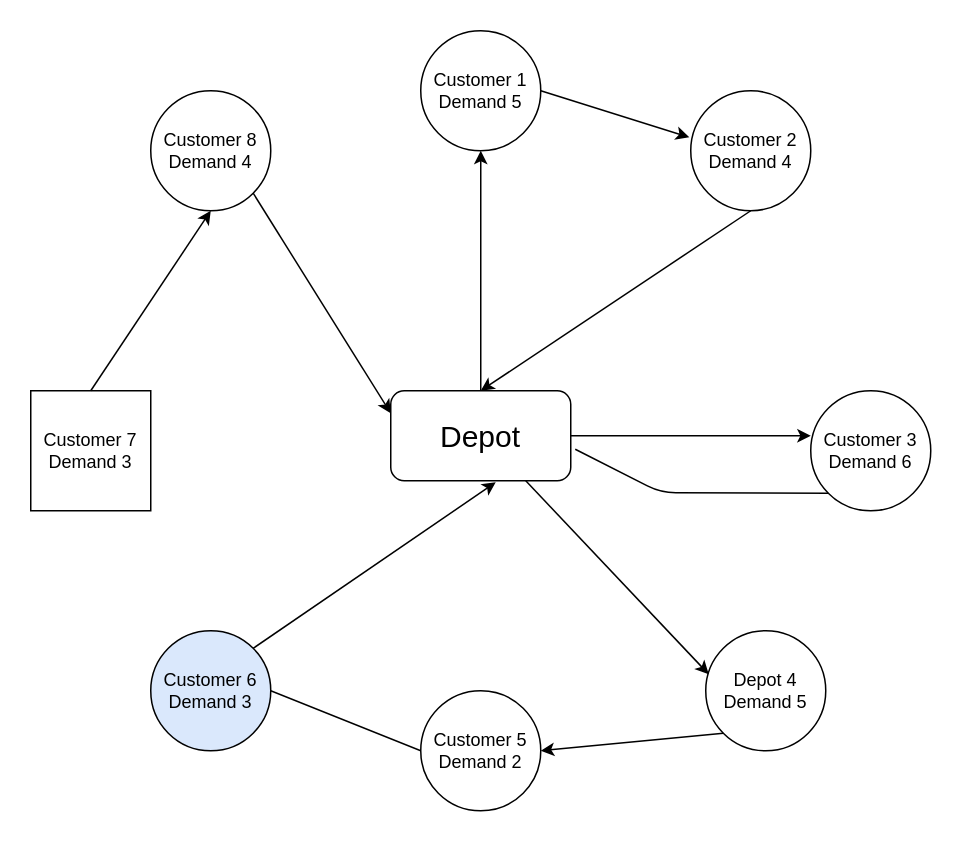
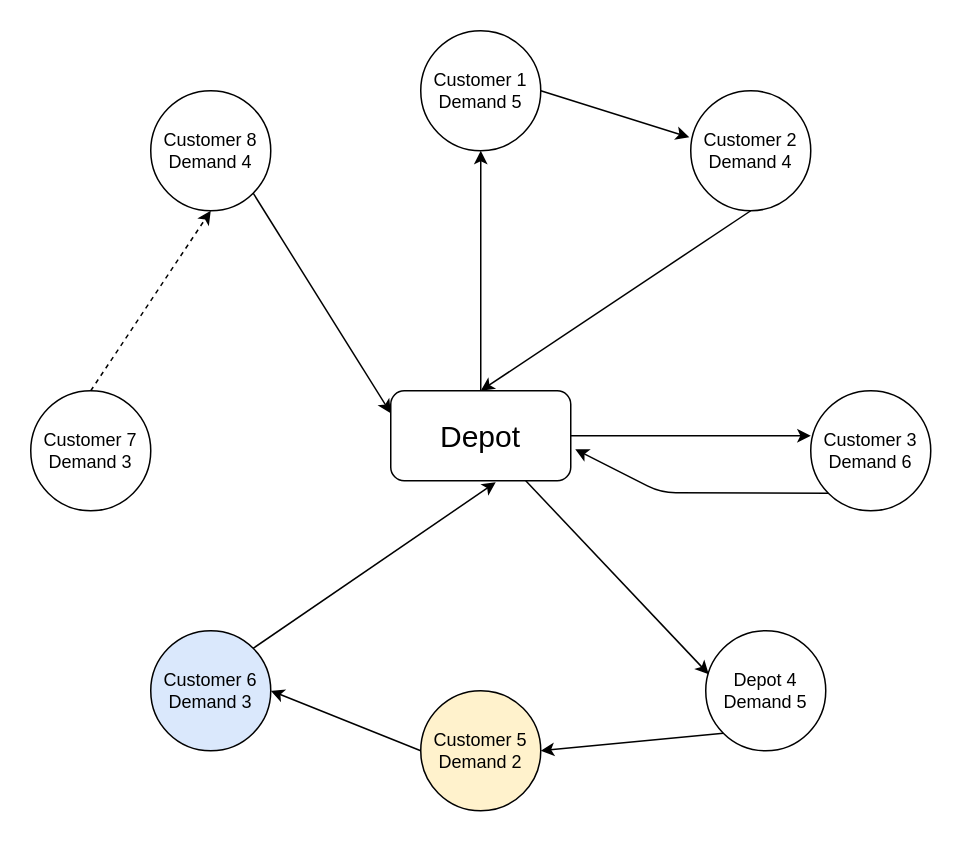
(149, 304) -> (149, 304)
(91, 451) -> (91, 451)
(581, 452) -> (585, 454)
(276, 693) -> (281, 695)
(481, 751) -> (481, 751)
